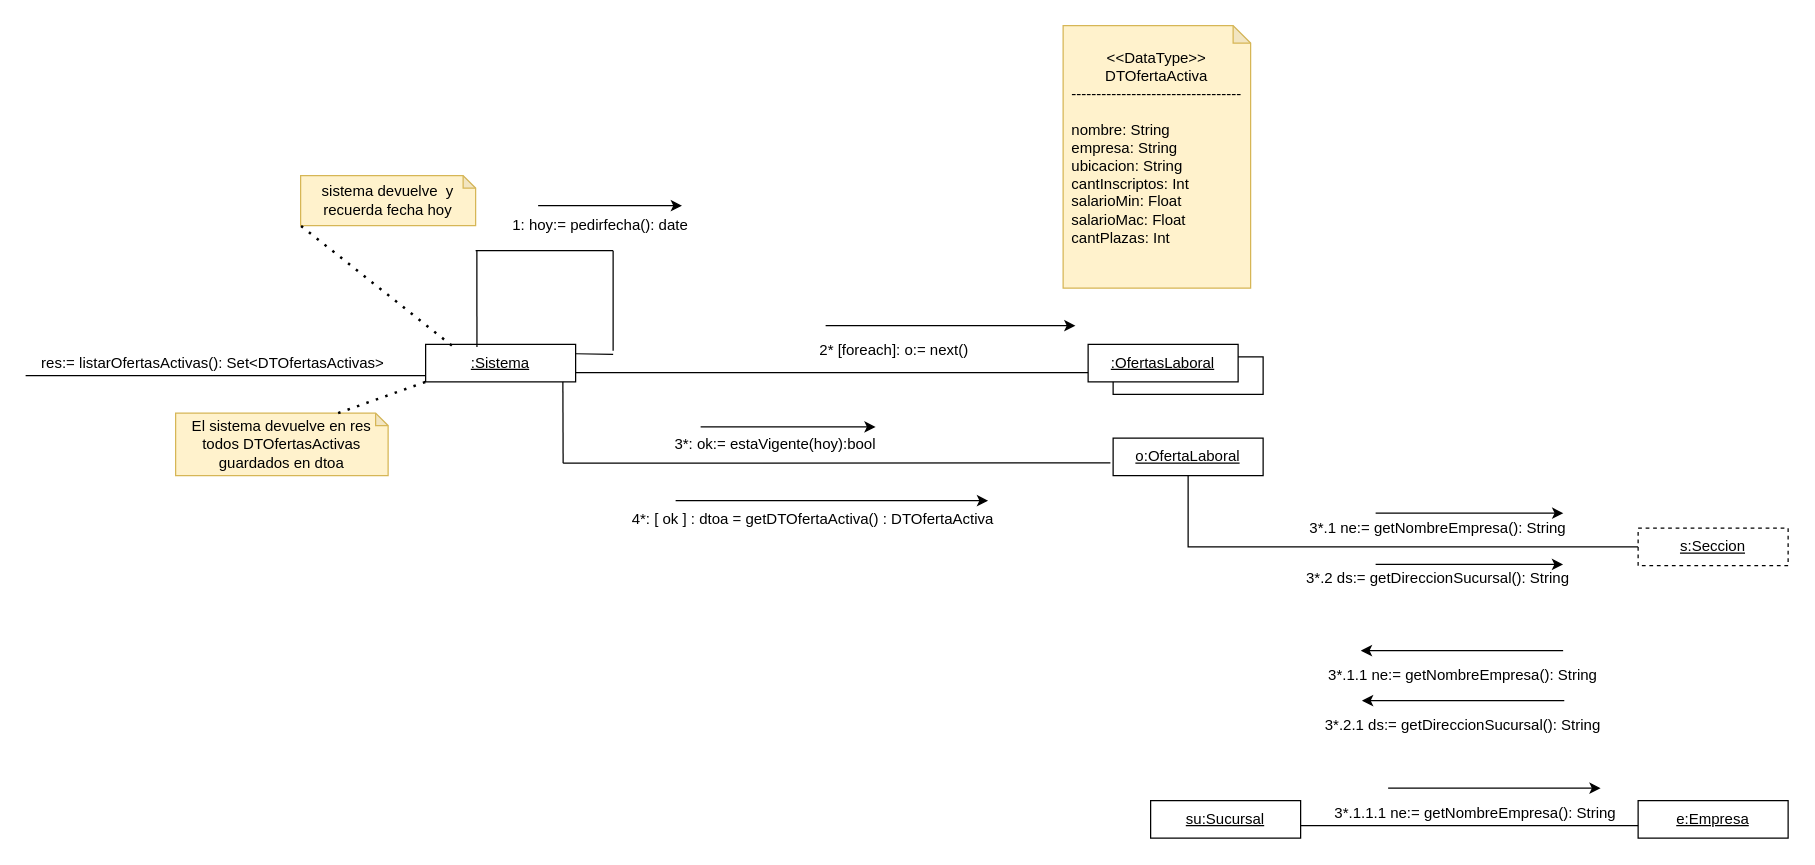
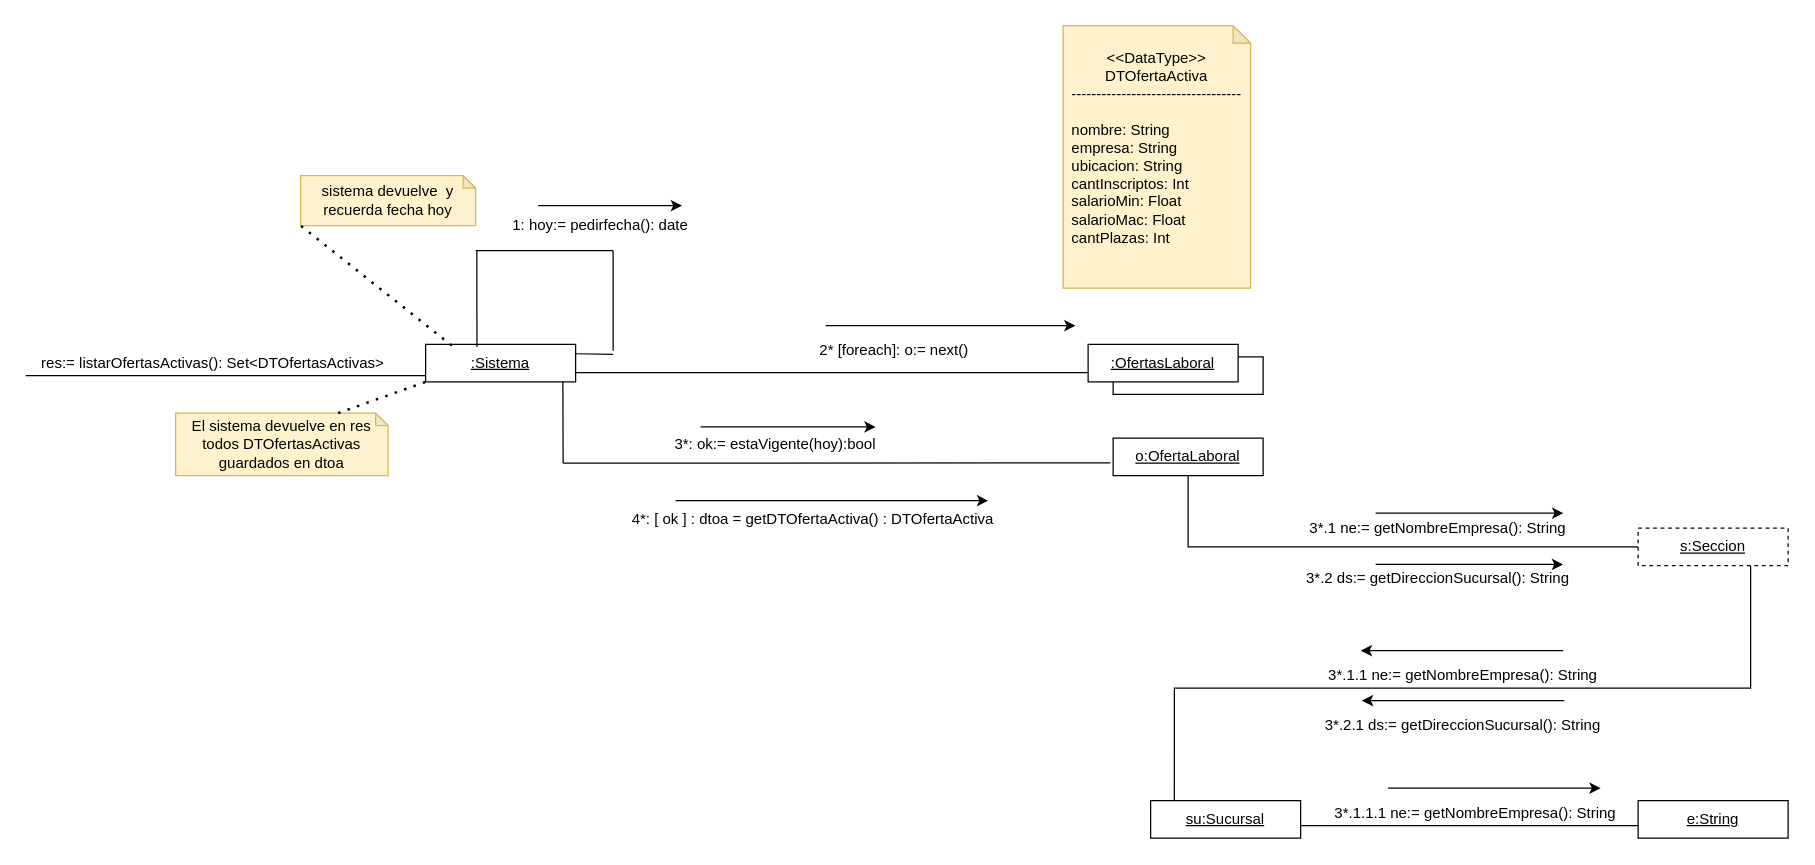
none -> (1468, 688)
(1713, 819) -> (1713, 819)
